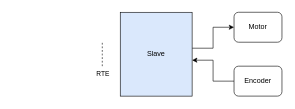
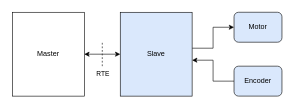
(258, 27) -> (258, 27)
none -> (48, 54)
none -> (114, 54)
(258, 81) -> (258, 81)
